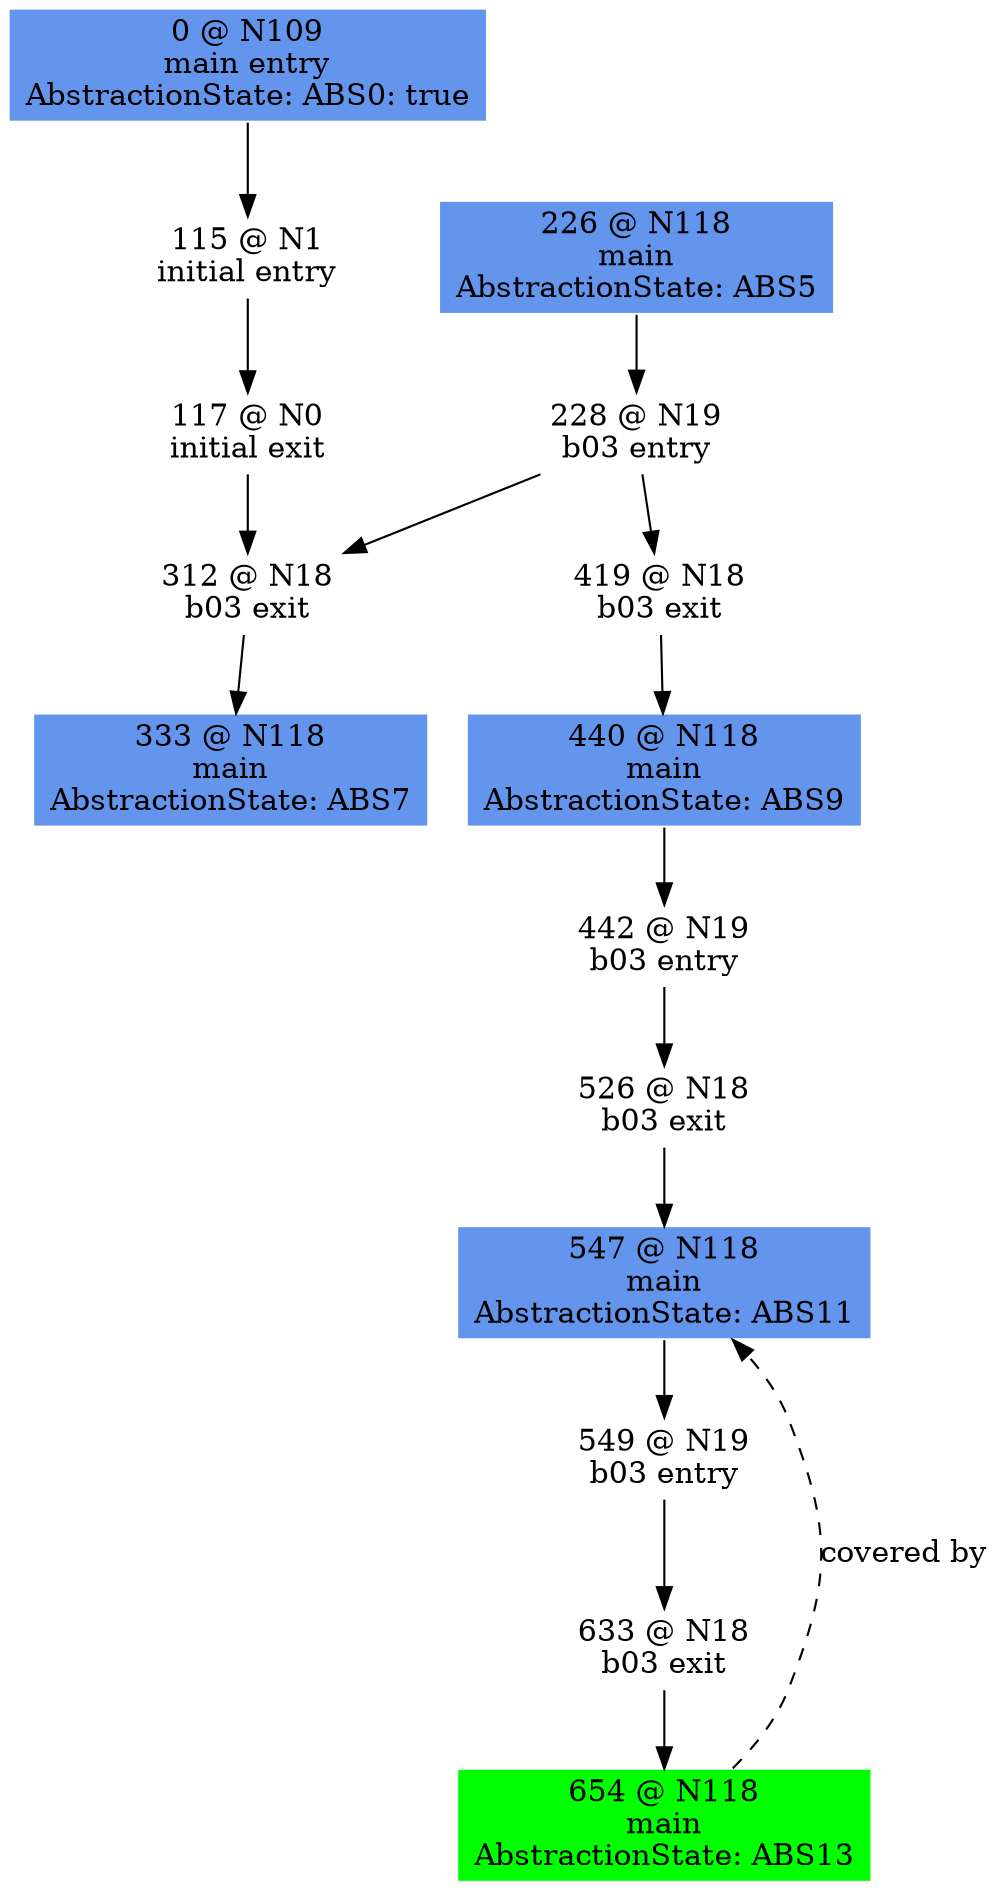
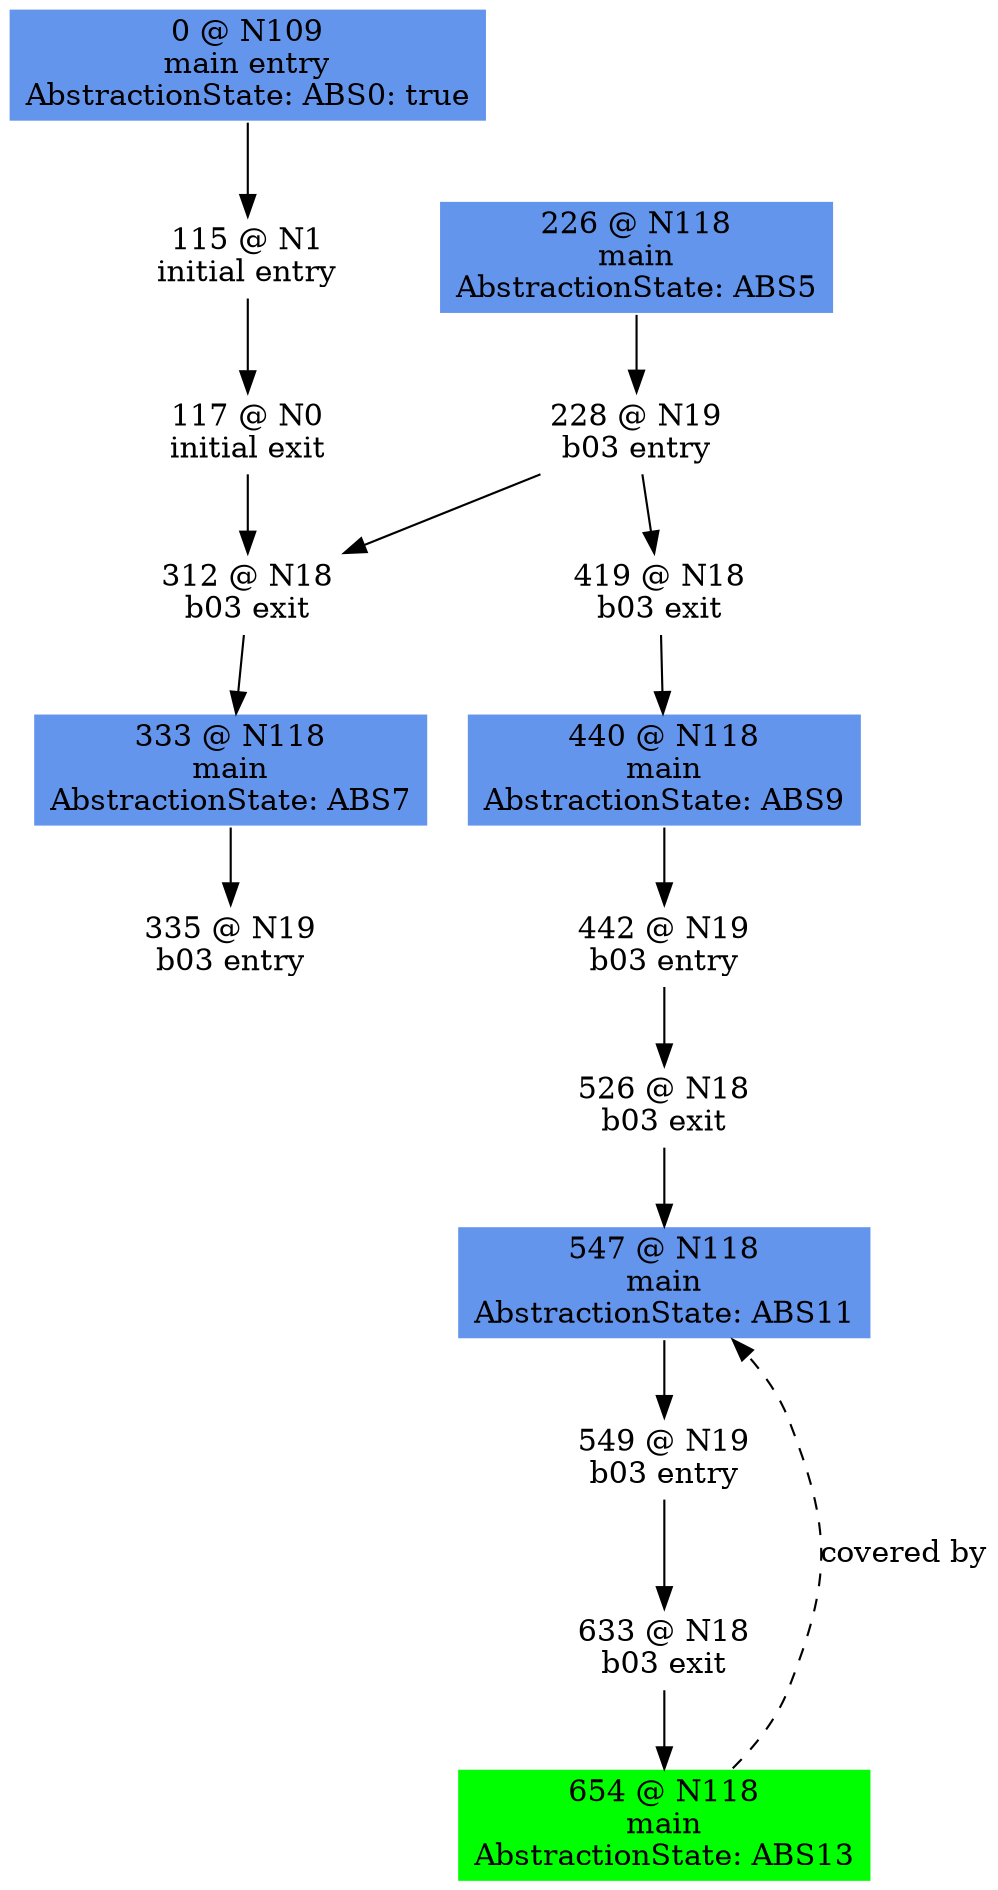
none -> (231, 946)
